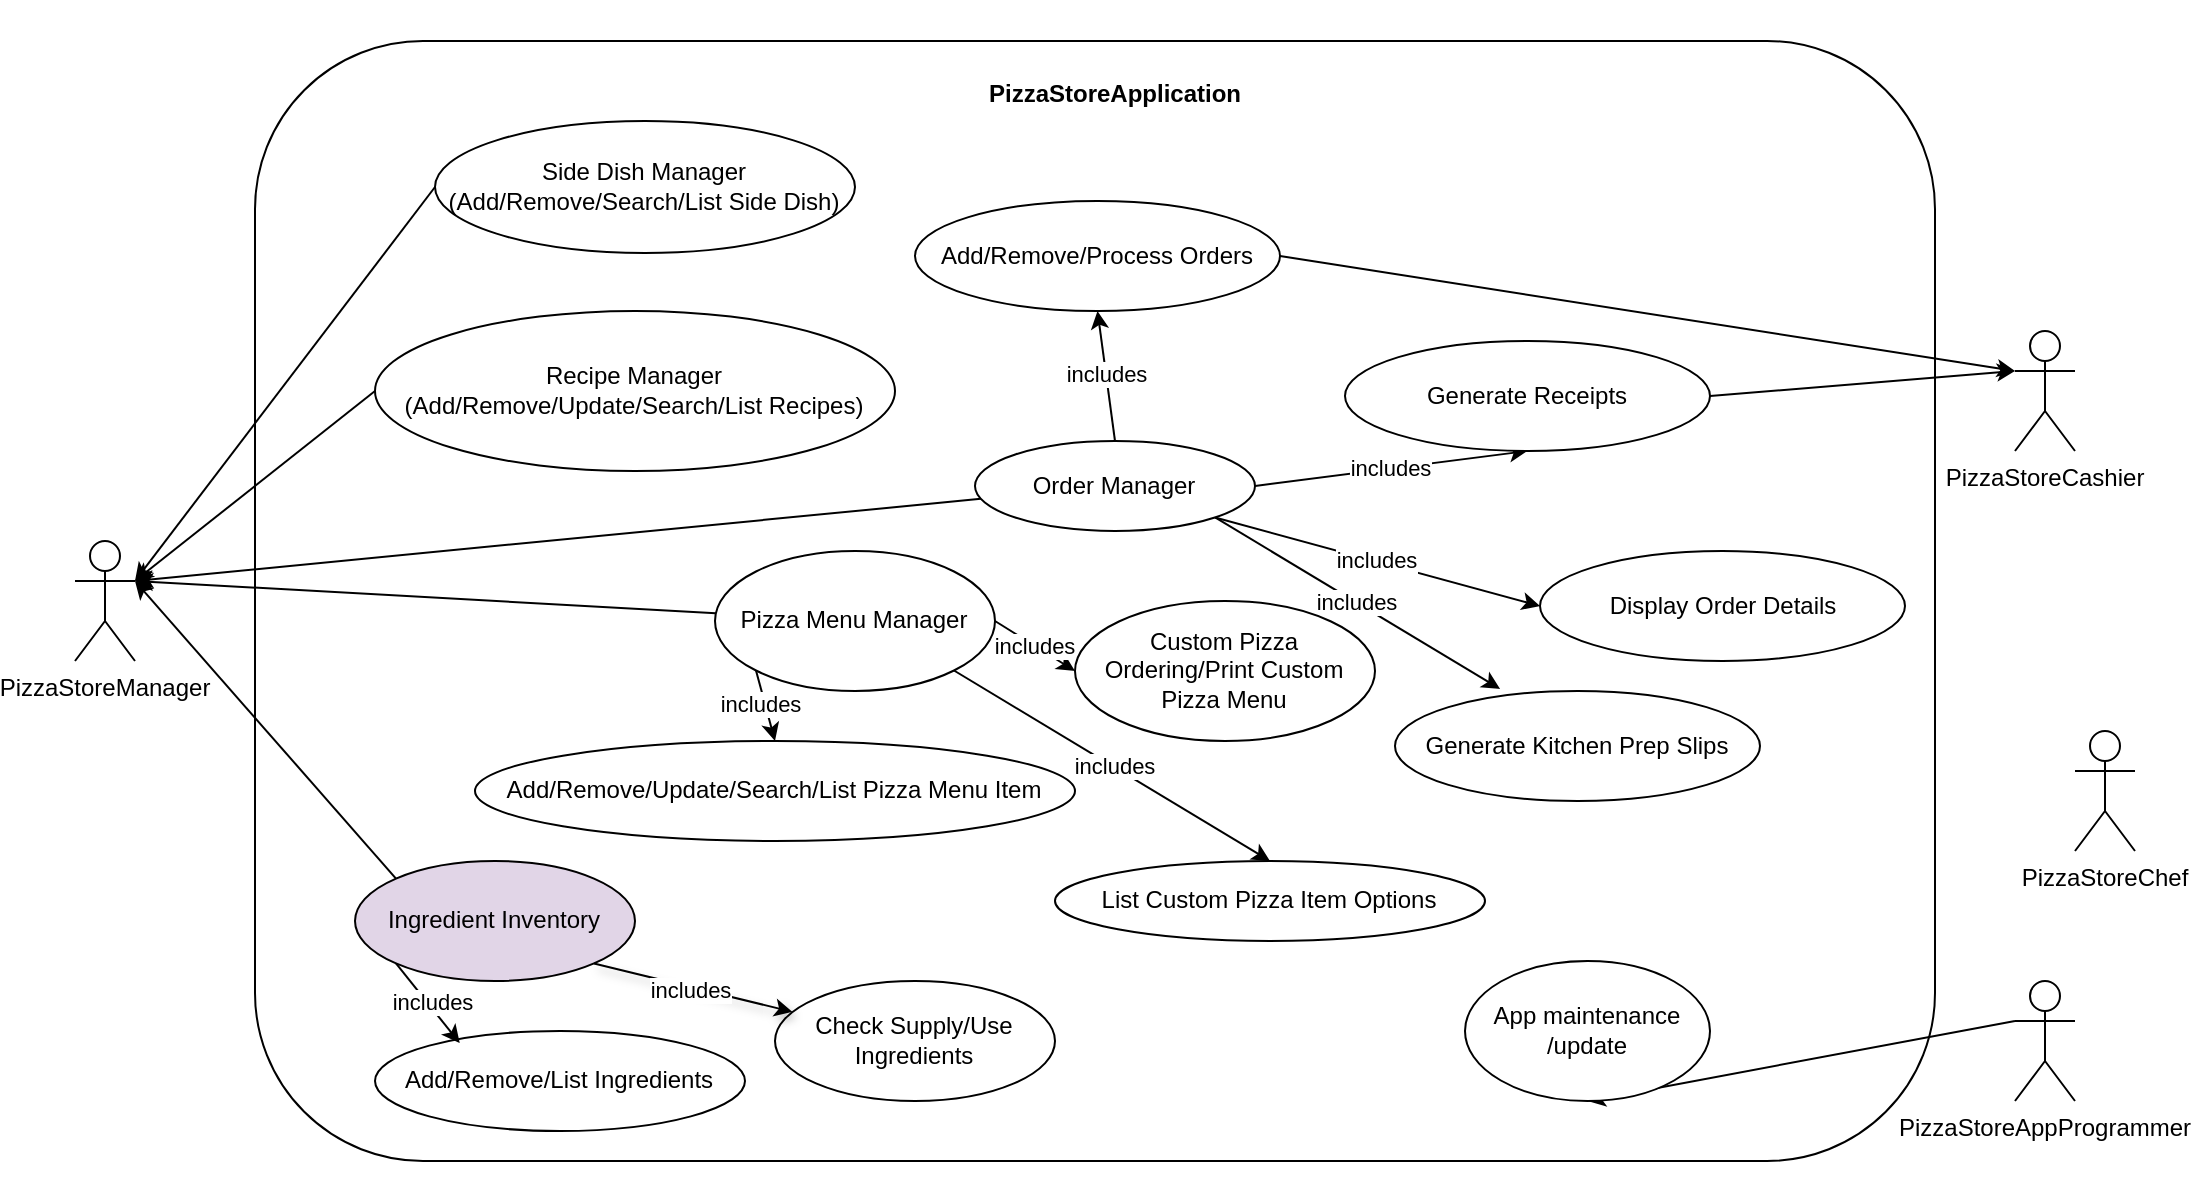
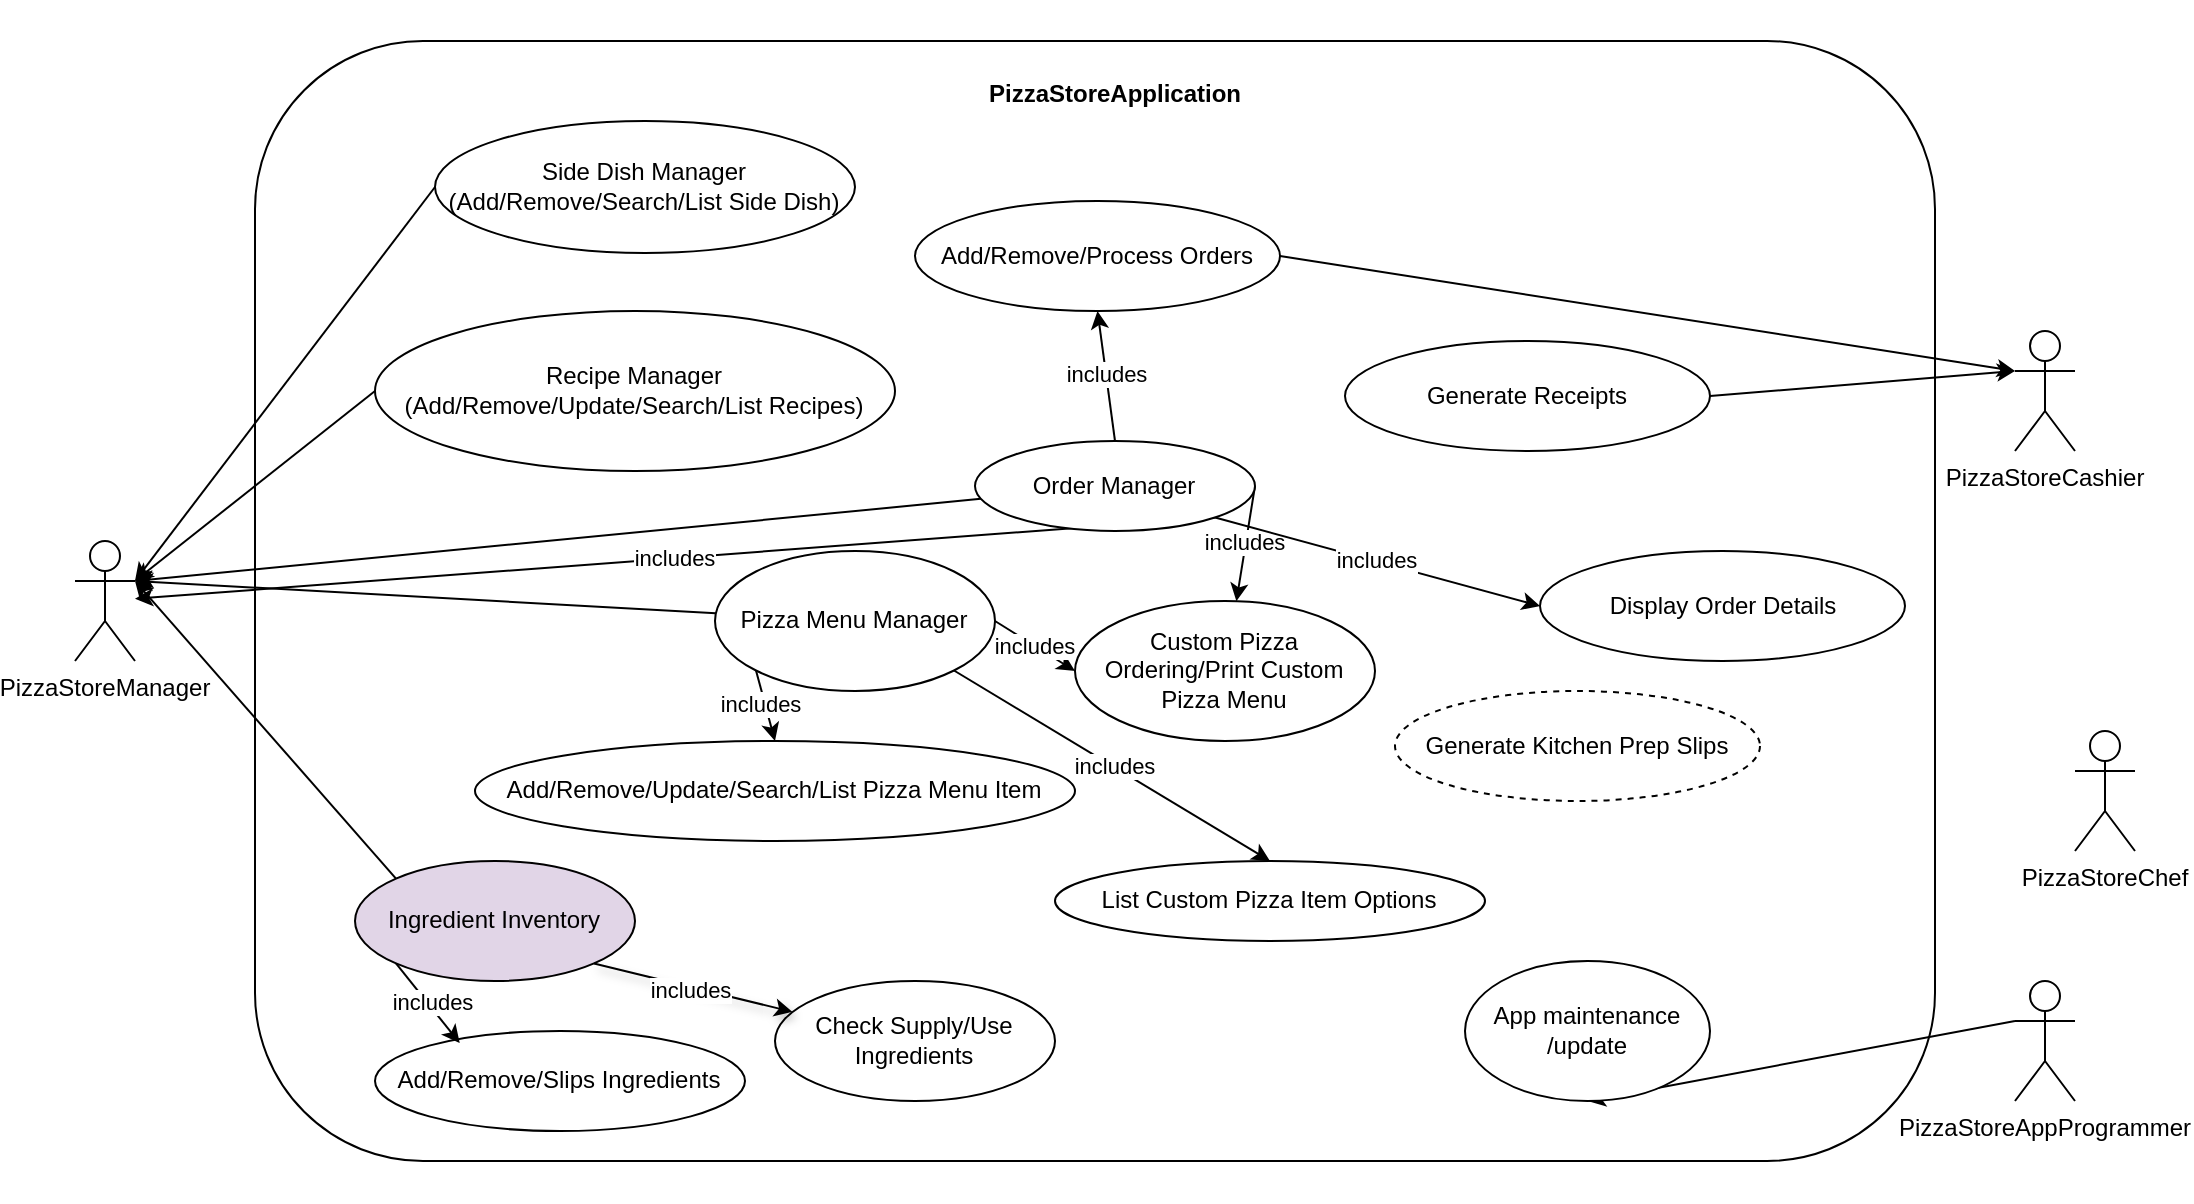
(1384, 469) -> (1242, 564)
(1357, 603) -> (683, 557)
(1578, 746) -> (1578, 746)
(560, 1081) -> (560, 1081)
